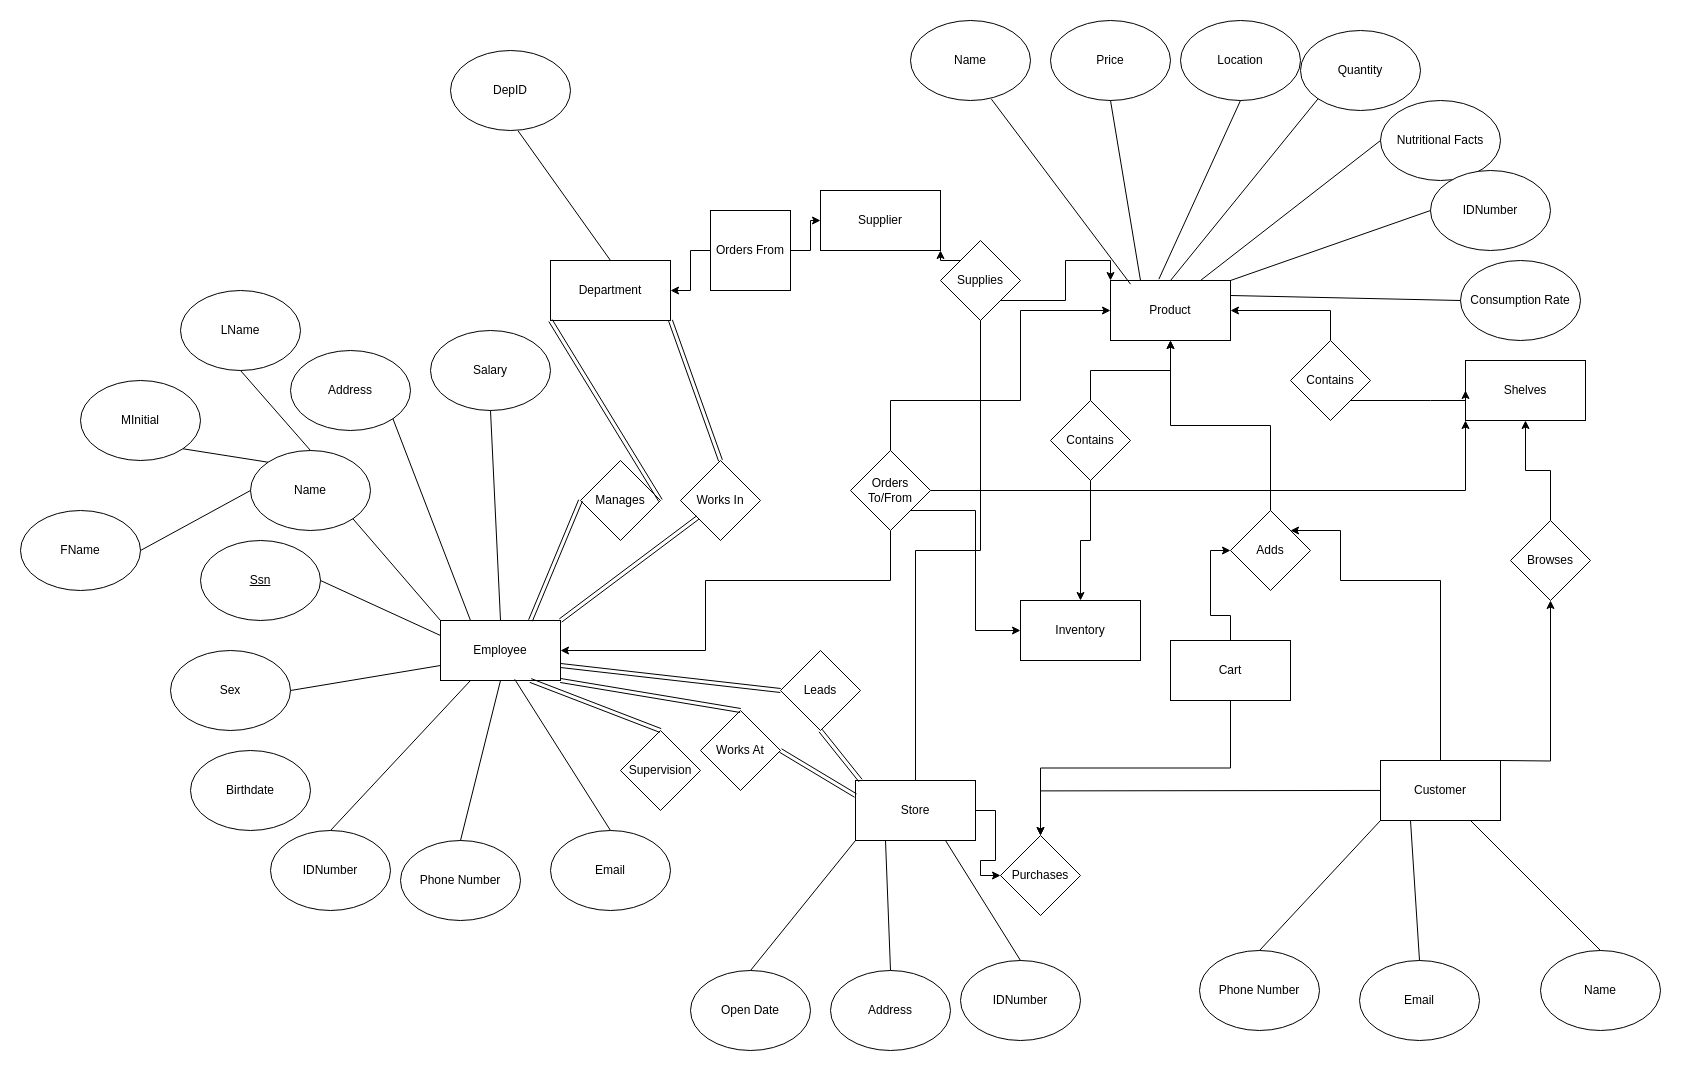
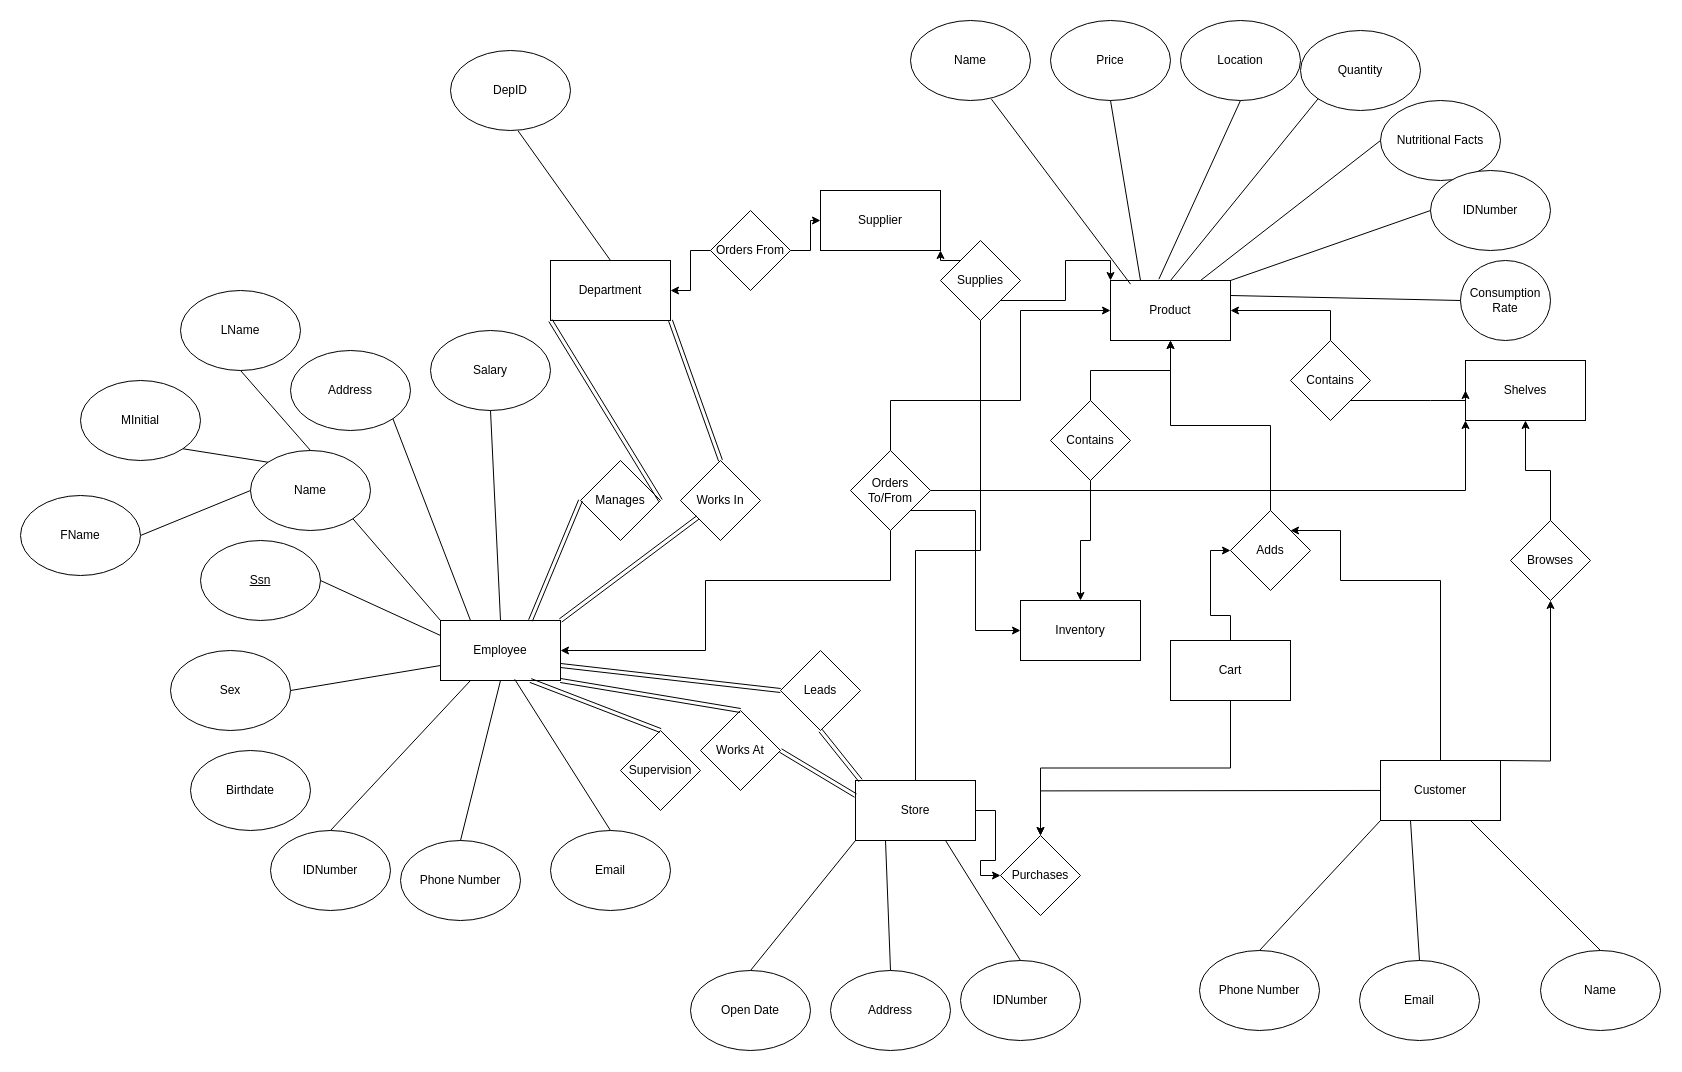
(751, 251) -> (751, 251)
(1521, 301) -> (1506, 301)
(81, 551) -> (81, 536)
